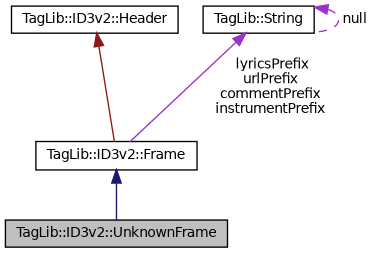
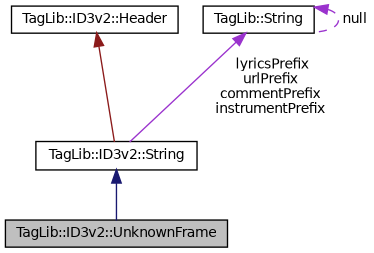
(116, 156) -> (116, 156)
